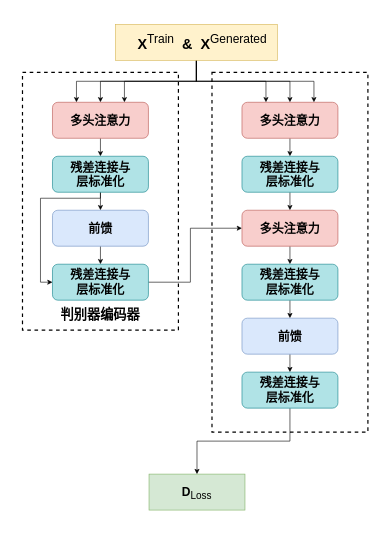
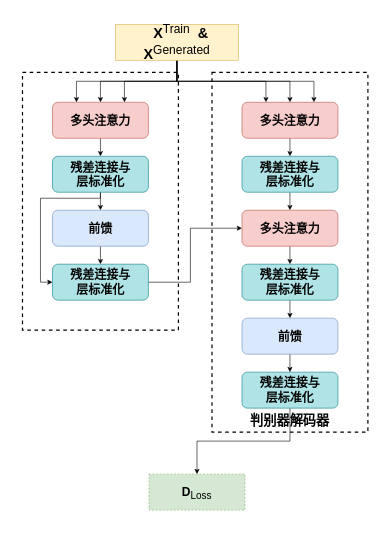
(197, 42) -> (177, 42)
(101, 315) -> none
none -> (290, 422)
(197, 492) -> (197, 492)
